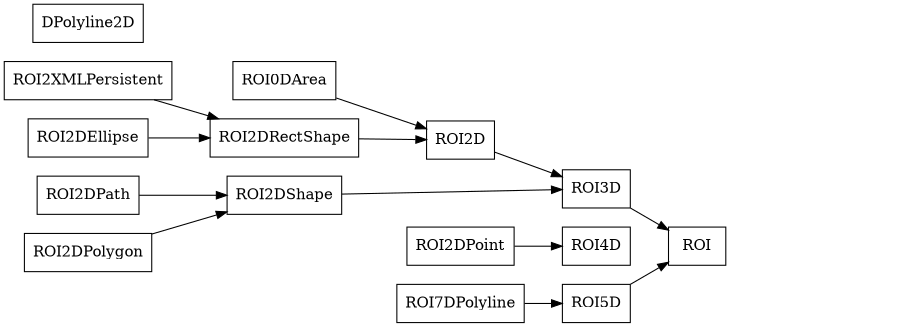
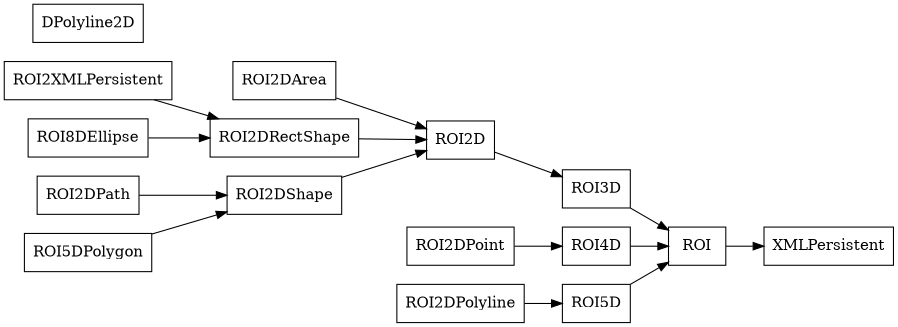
(284, 81) -> (284, 81)
(88, 138) -> (88, 138)
(447, 192) -> (379, 166)
none -> (644, 246)
none -> (829, 246)
(88, 253) -> (88, 253)
(461, 303) -> (461, 303)
